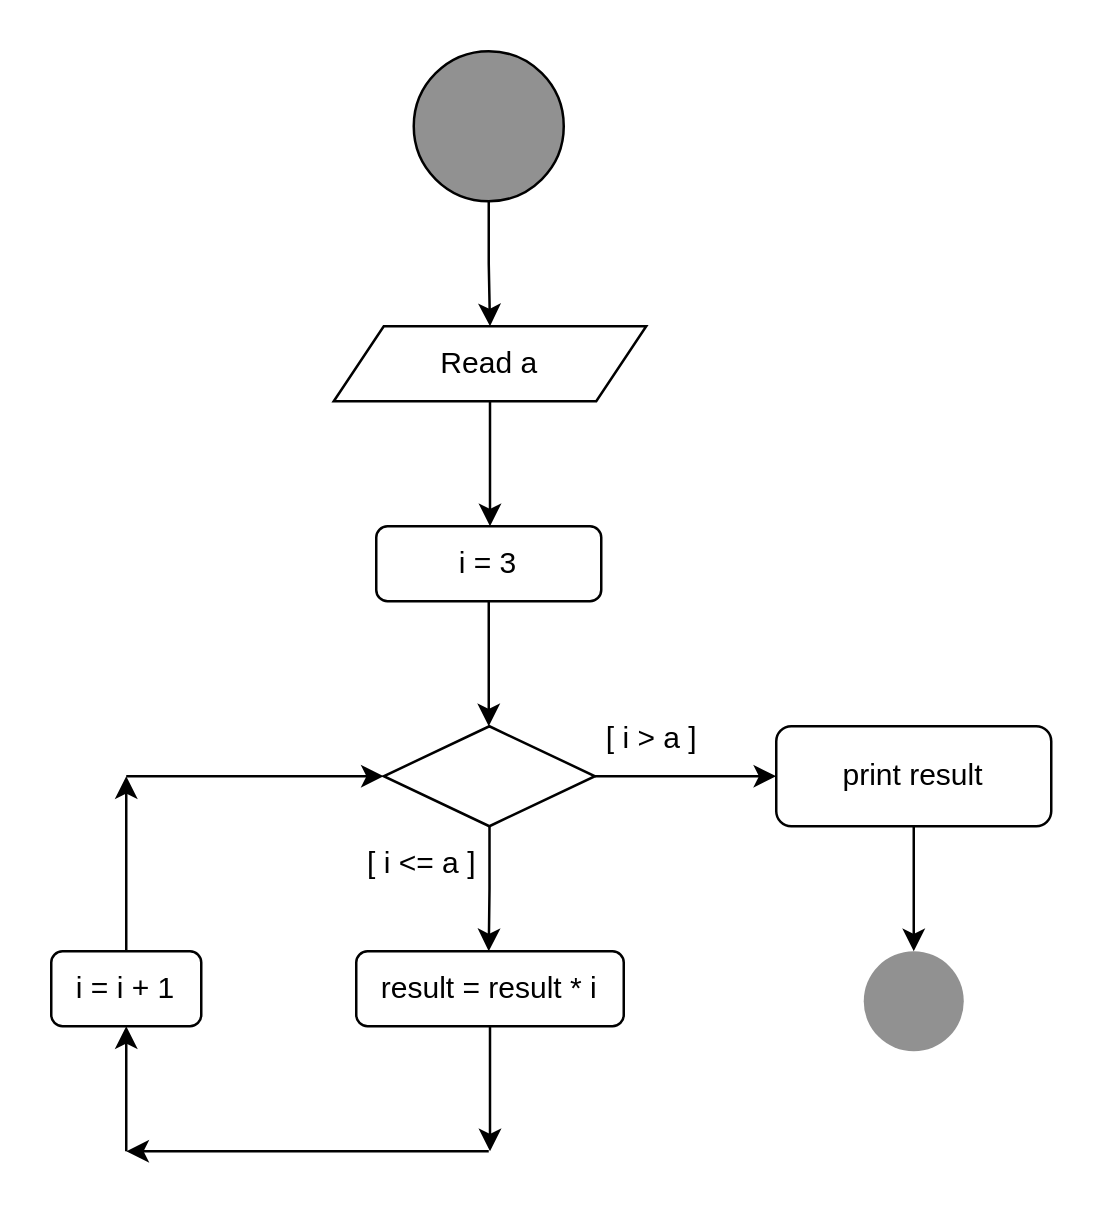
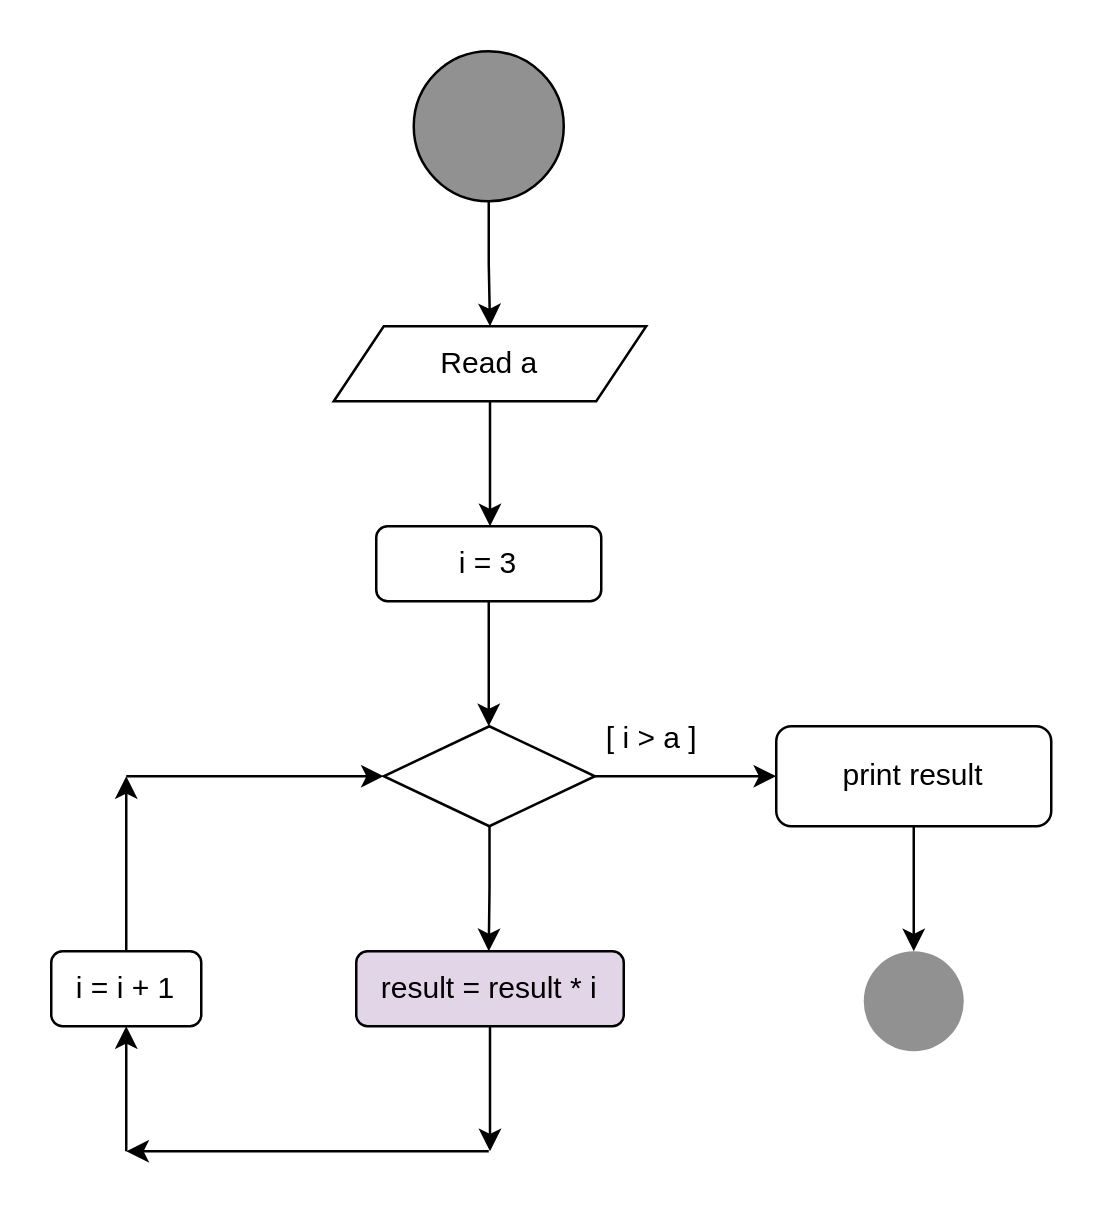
(421, 864) -> none
(490, 989) -> (490, 989)
